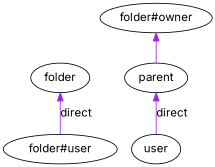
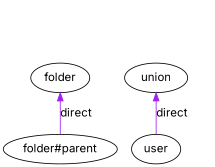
(156, 18) -> none
(156, 78) -> (156, 78)
(60, 149) -> (60, 149)
